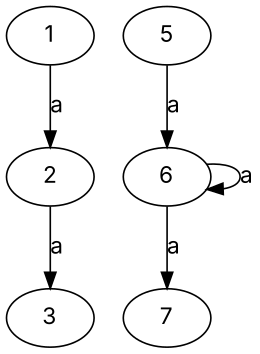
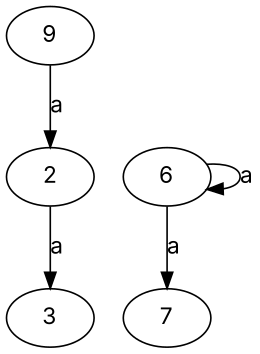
(50, 36) -> (50, 36)
(167, 36) -> none
